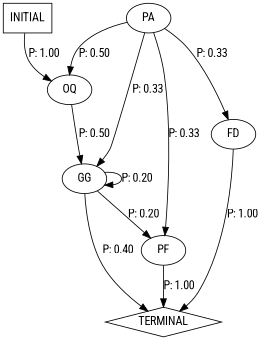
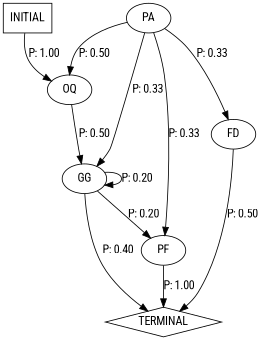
(243, 215) -> (243, 215)
